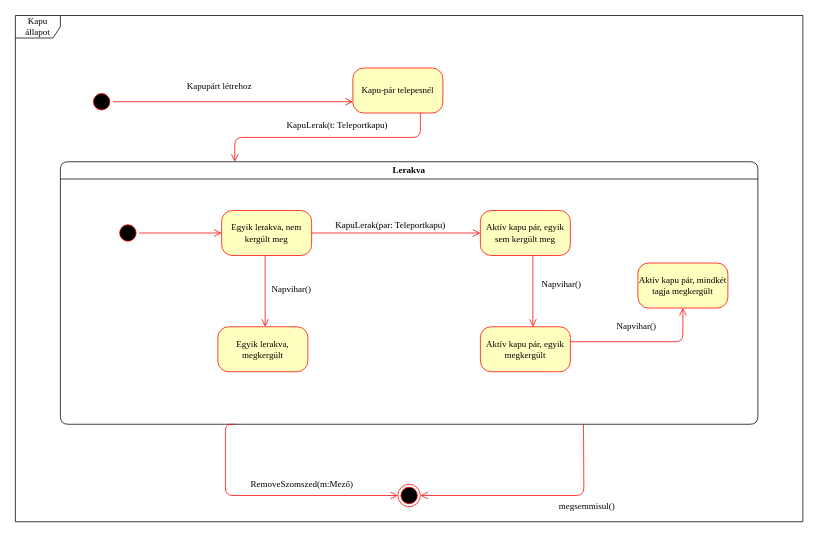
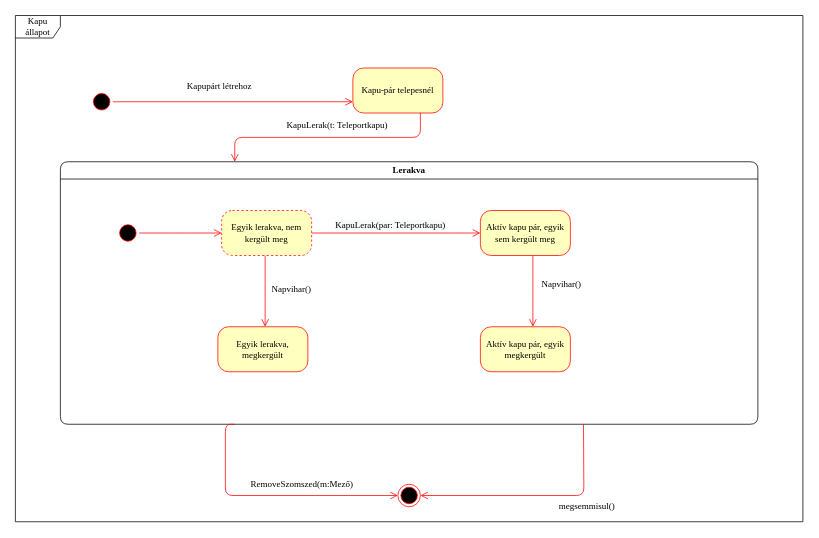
(267, 233) -> (267, 233)
(683, 285) -> none
(639, 342) -> none
